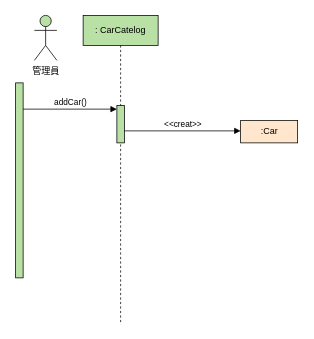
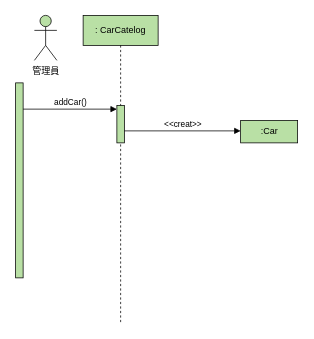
(269, 132) -> (269, 132)
